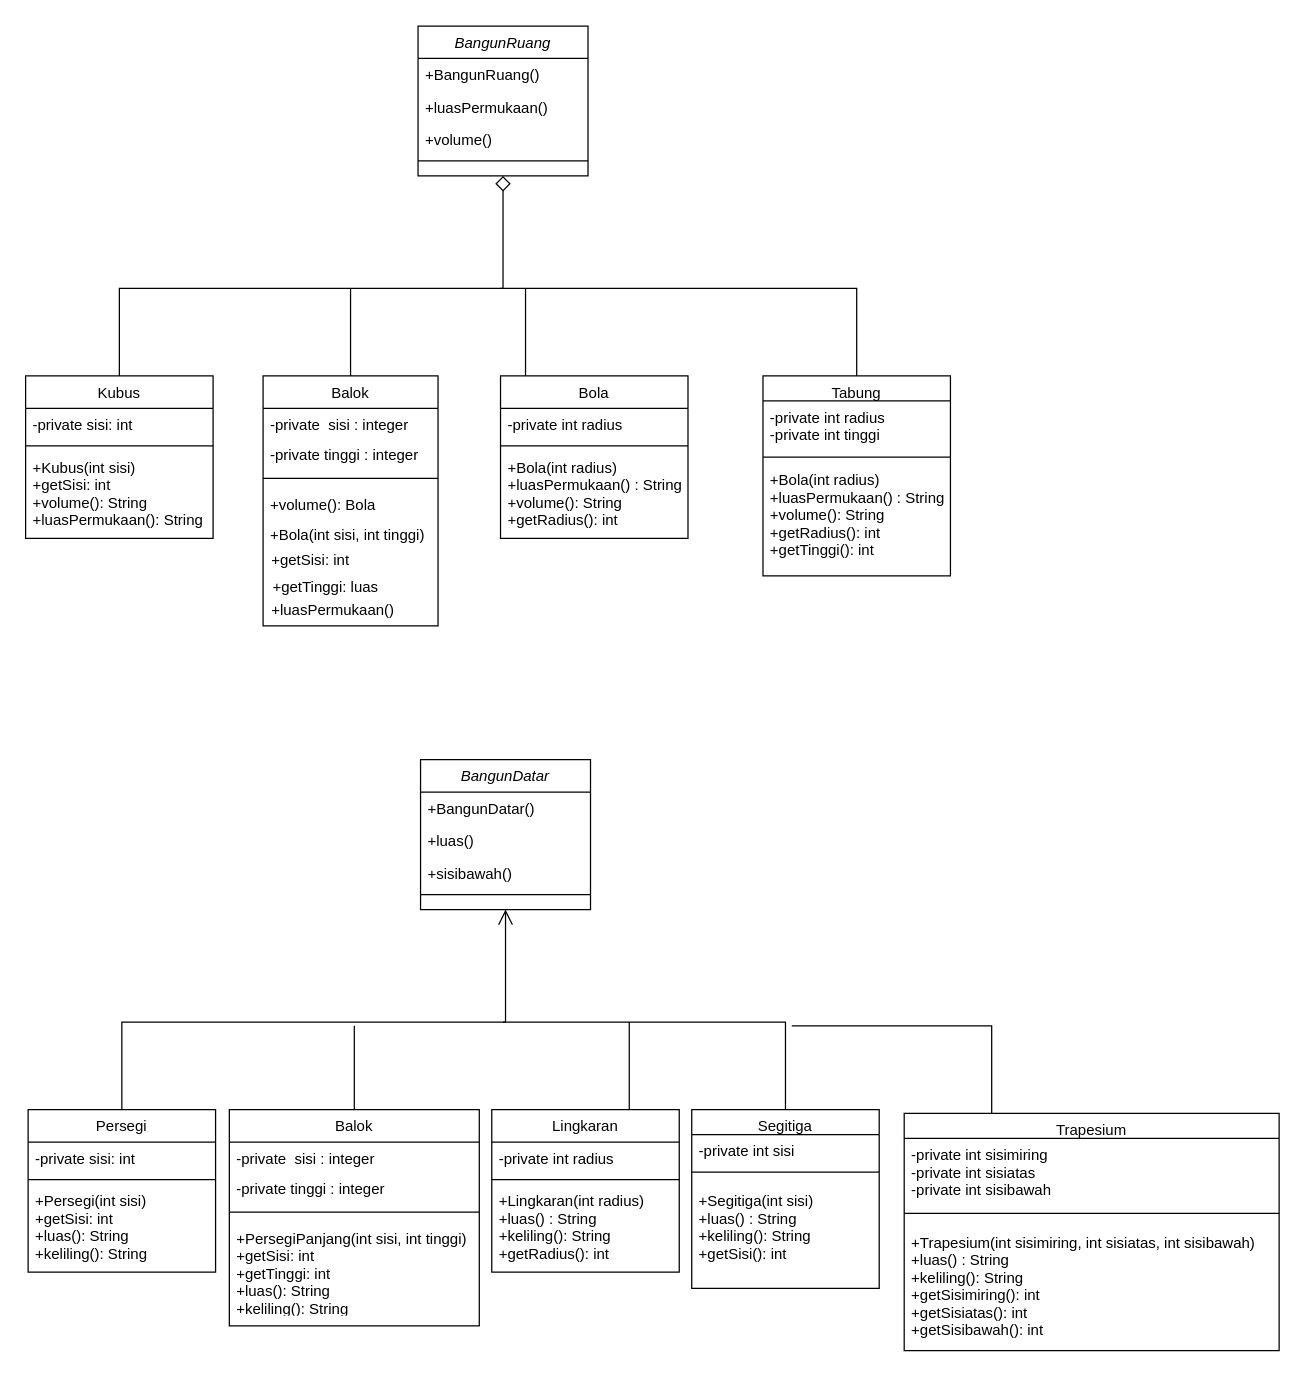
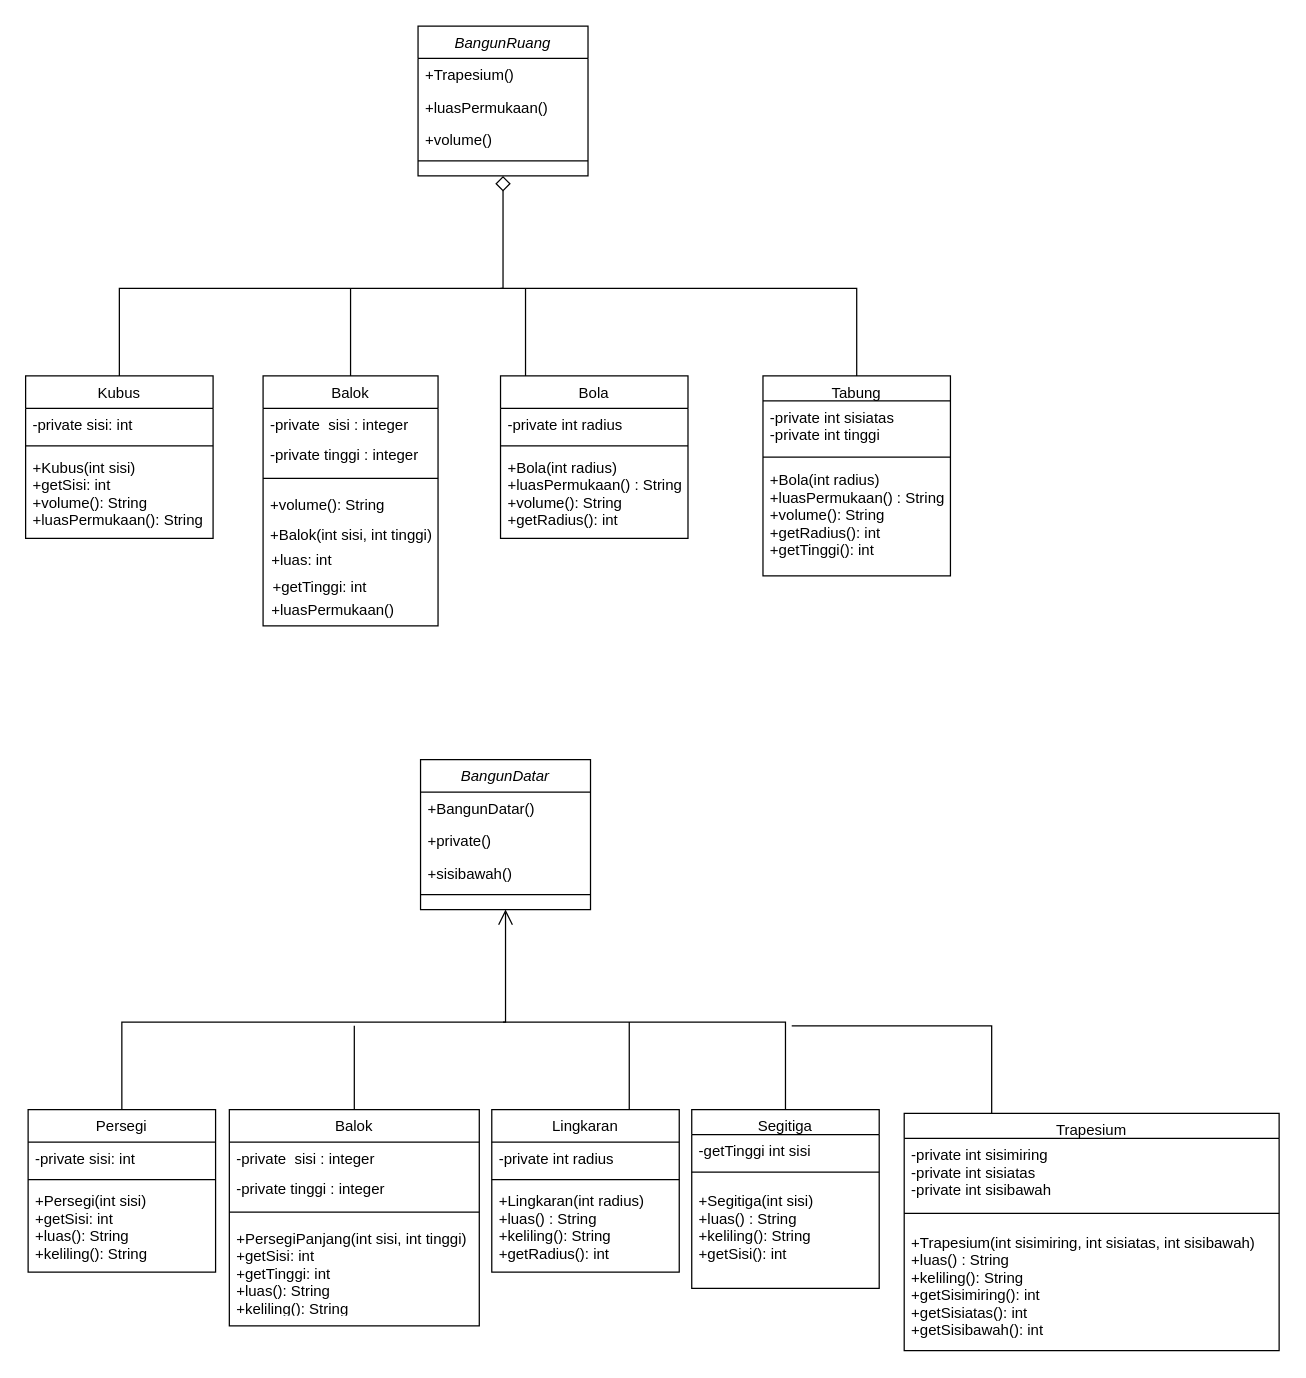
(484, 75) -> (473, 75)
(840, 418) -> (847, 418)
(325, 505) -> (334, 505)
(362, 535) -> (366, 535)
(316, 560) -> (305, 560)
(330, 586) -> (326, 586)
(455, 841) -> (468, 841)
(758, 1151) -> (765, 1151)
